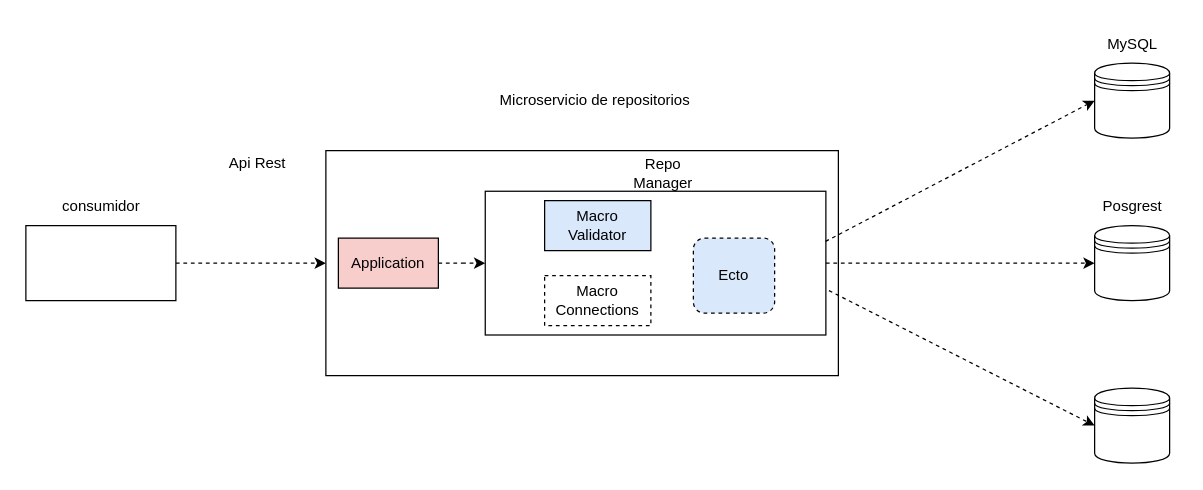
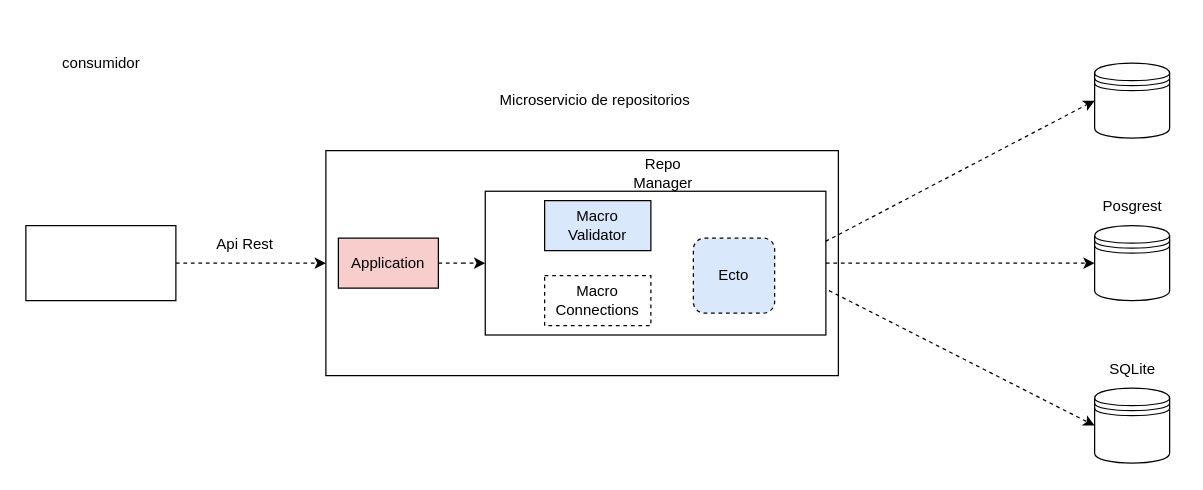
(1132, 44) -> none
(257, 163) -> (244, 244)
(101, 207) -> (101, 63)
none -> (1132, 369)
